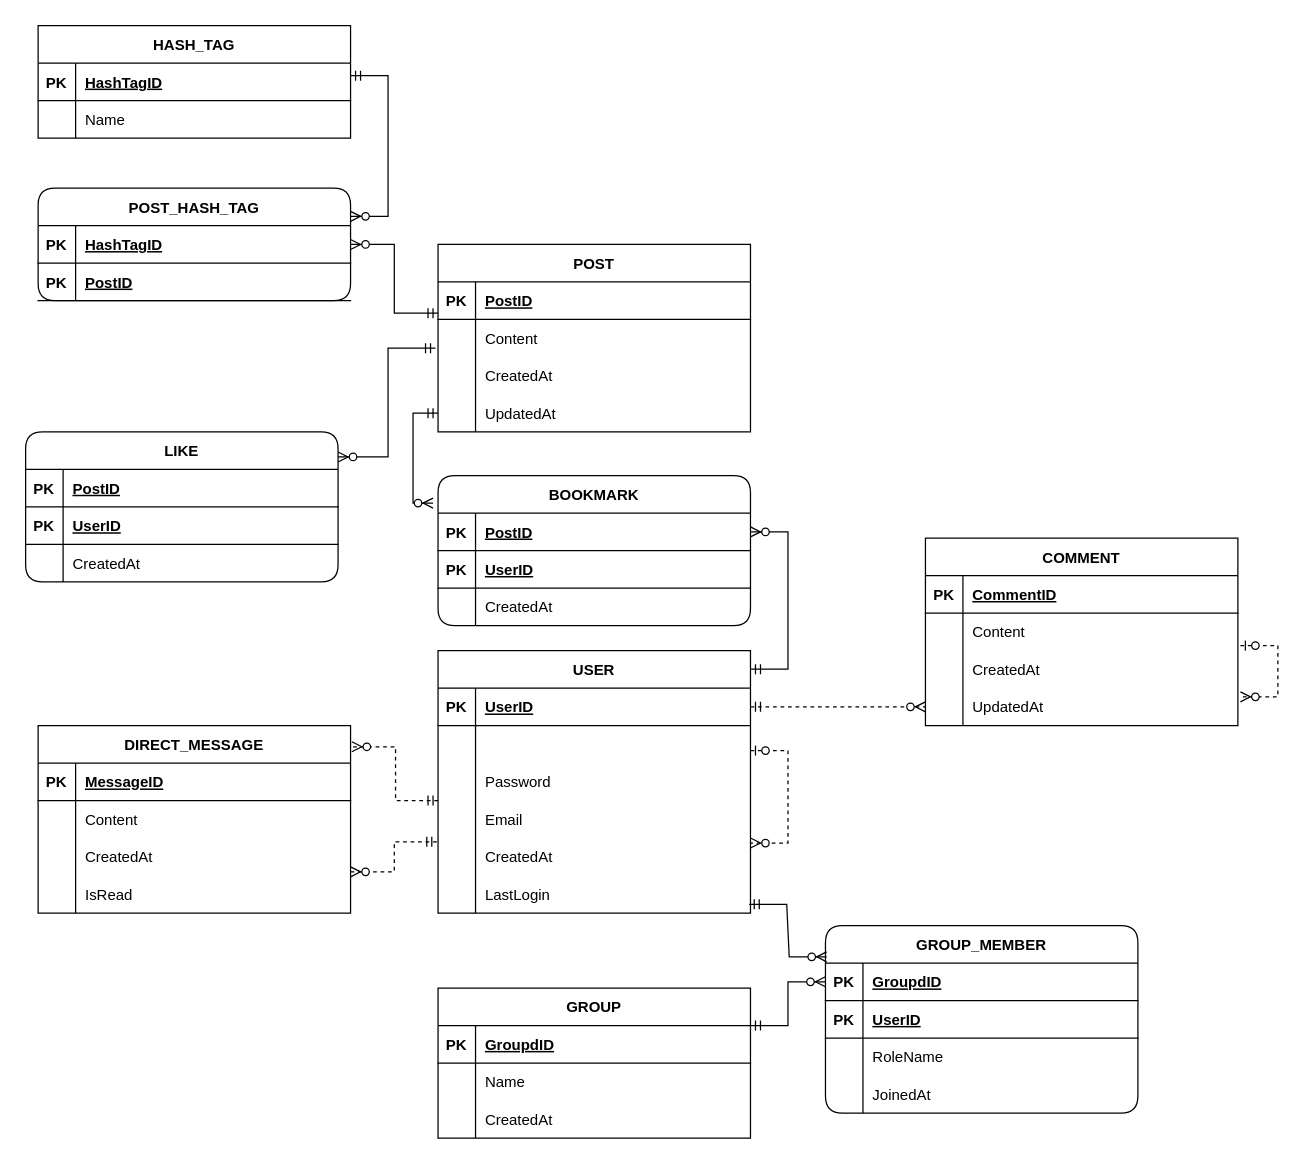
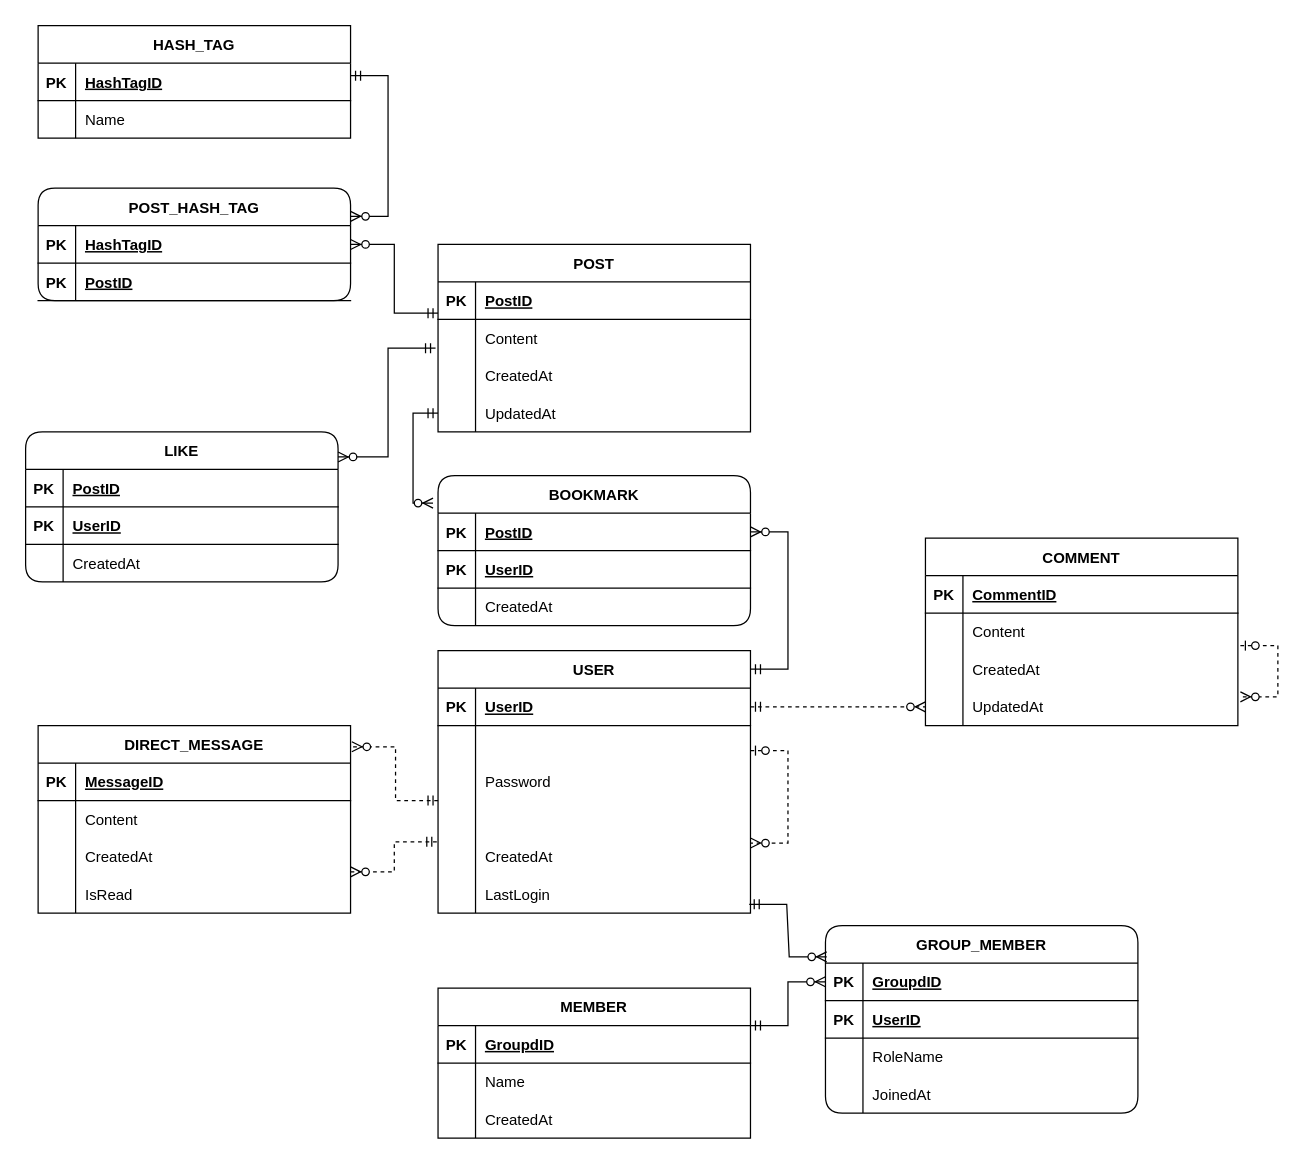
(613, 819) -> none
(594, 1008) -> (594, 1008)
